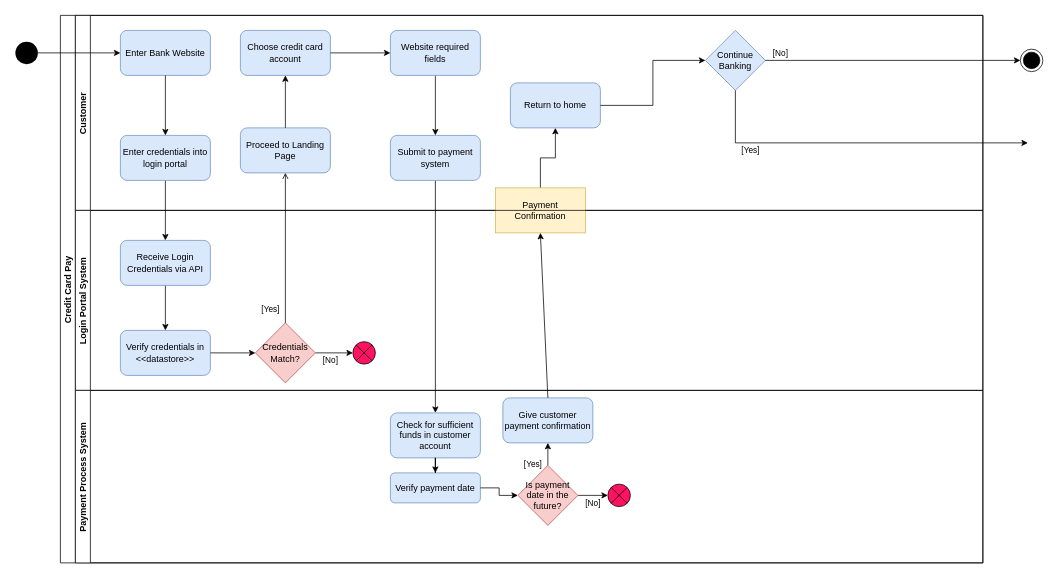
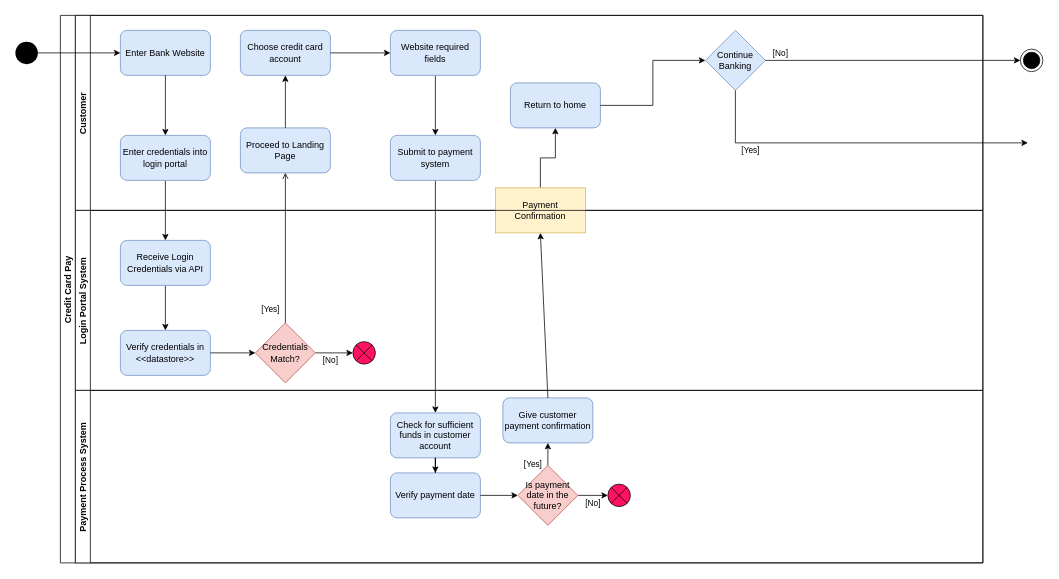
(435, 488) -> (435, 495)
